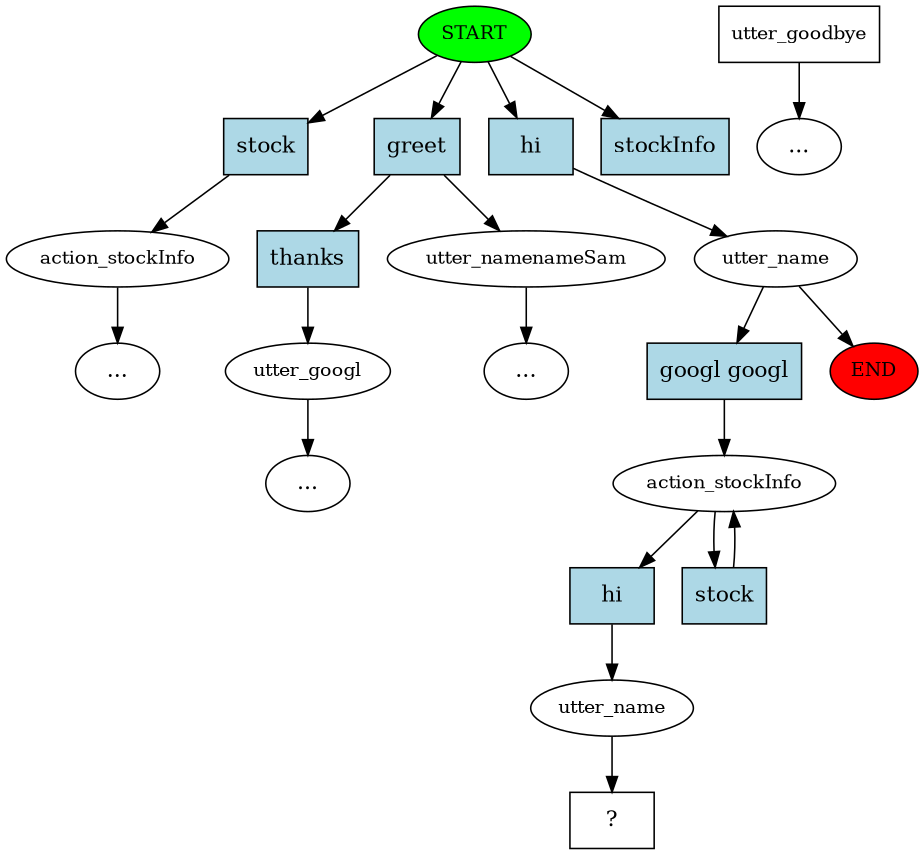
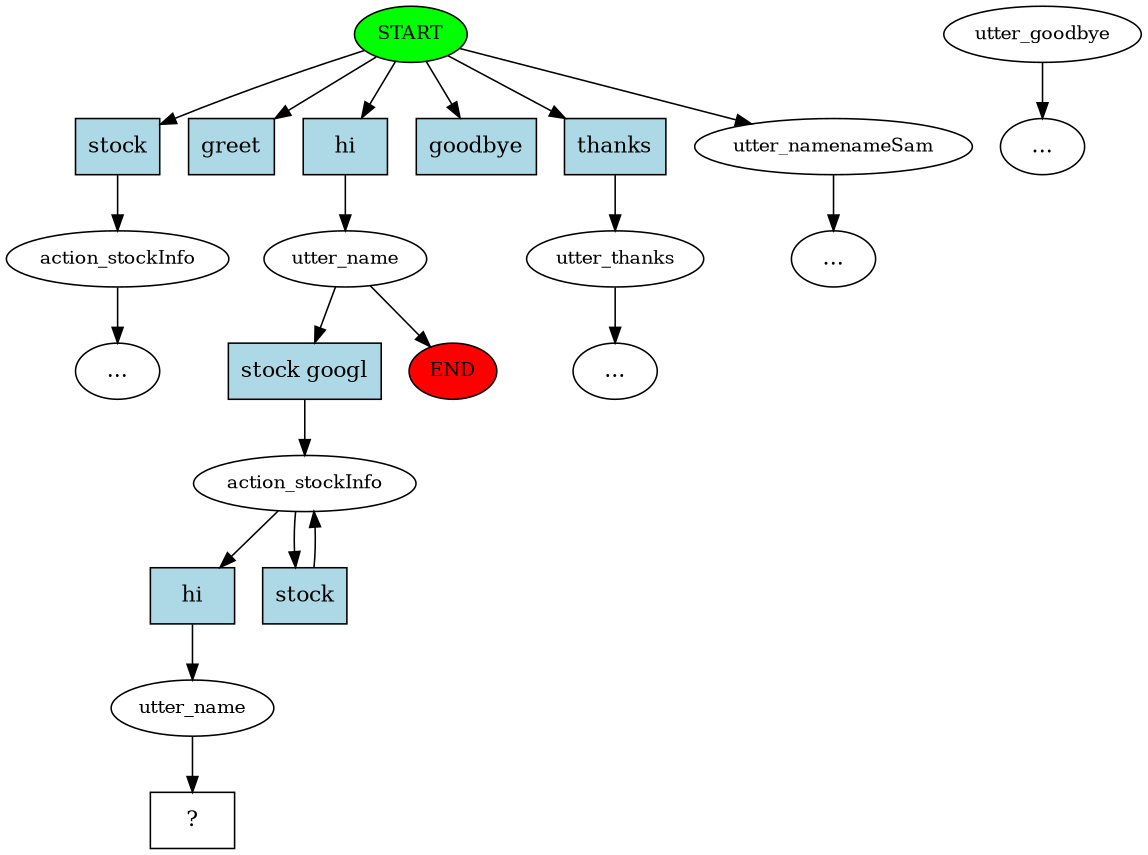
(799, 34) -> (1043, 34)
(665, 147) -> (476, 147)
(368, 197) -> (500, 83)
(466, 197) -> (598, 84)
(308, 371) -> (615, 259)
(724, 371) -> (305, 371)
